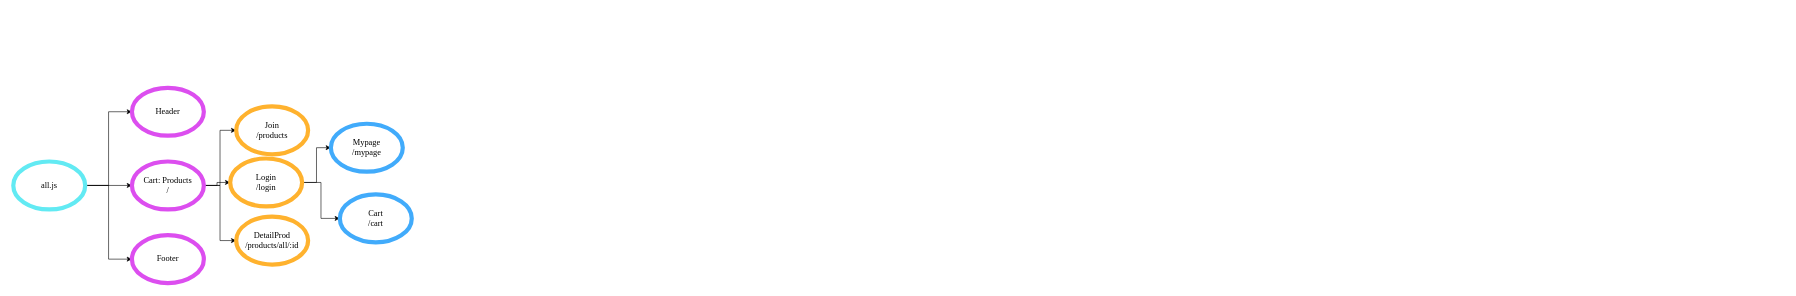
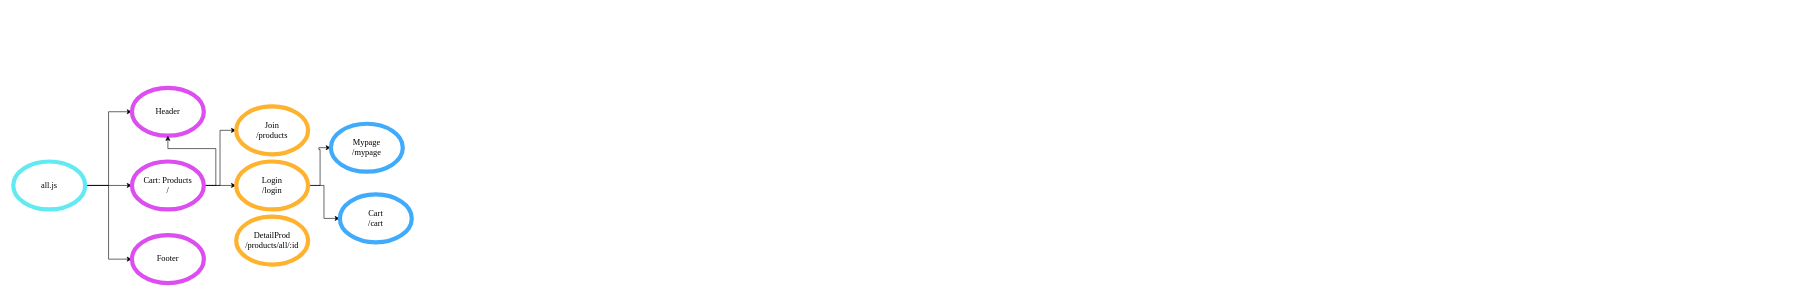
(266, 183) -> (272, 186)
(223, 241) -> (187, 149)
